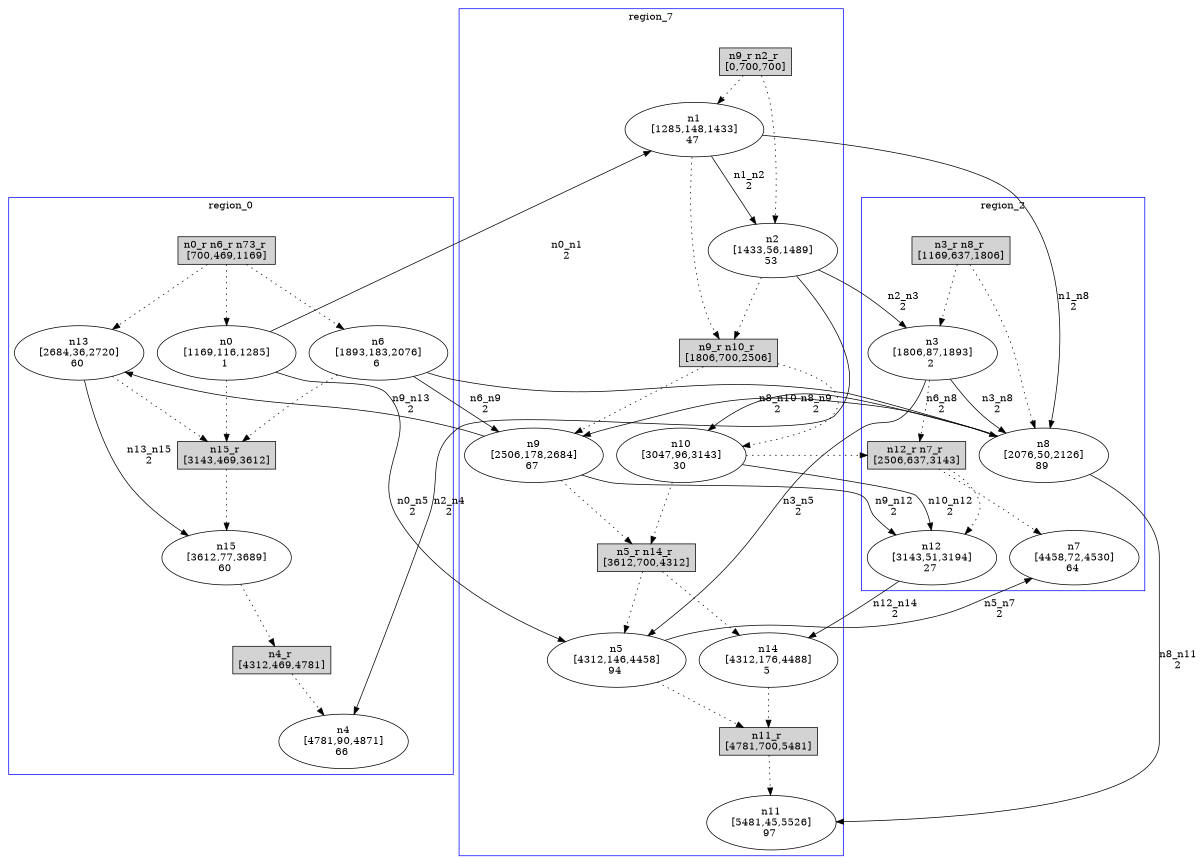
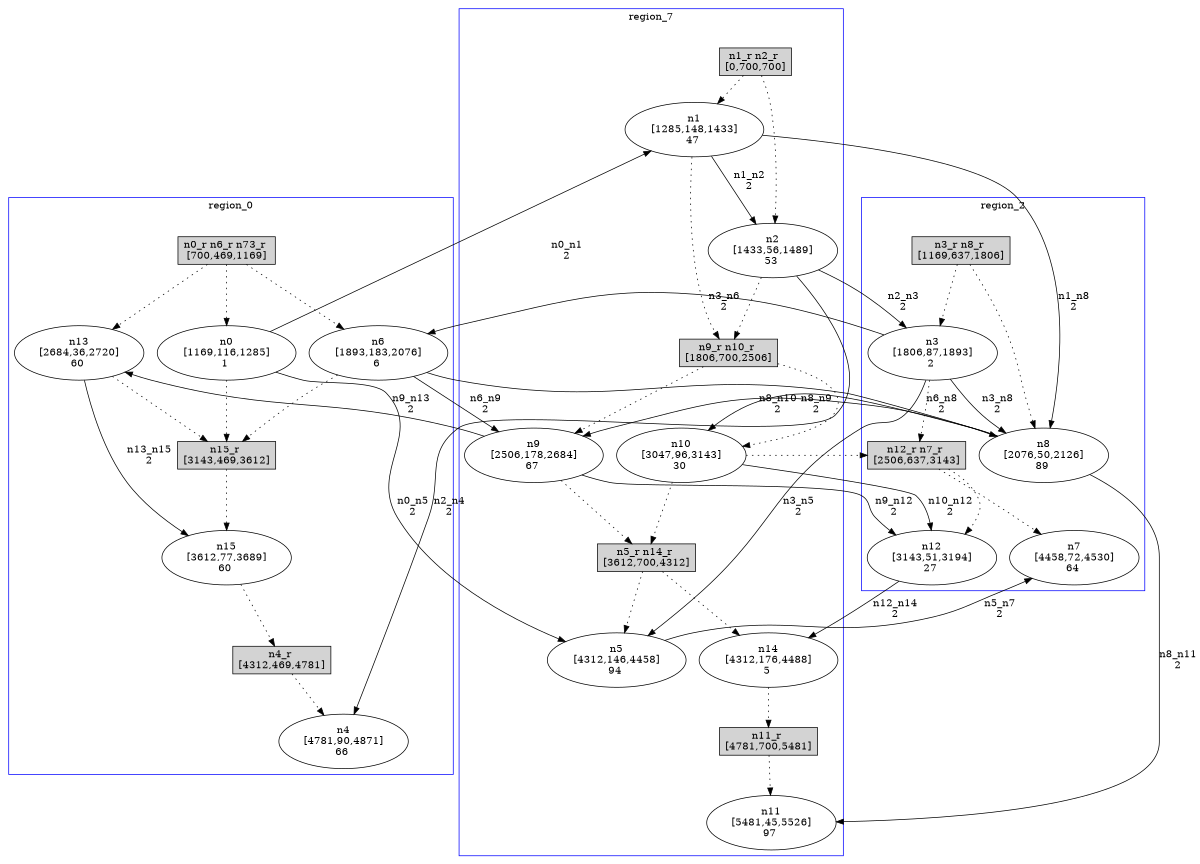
(755, 62) -> (755, 62)
none -> (660, 293)
(697, 703) -> none
